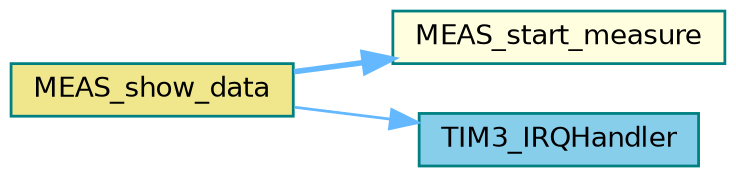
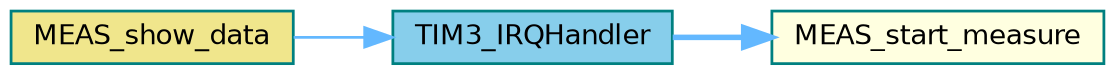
(329, 67) -> (708, 37)
